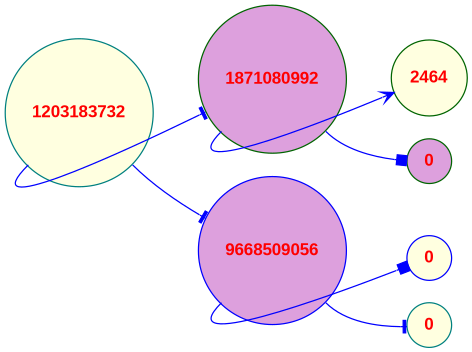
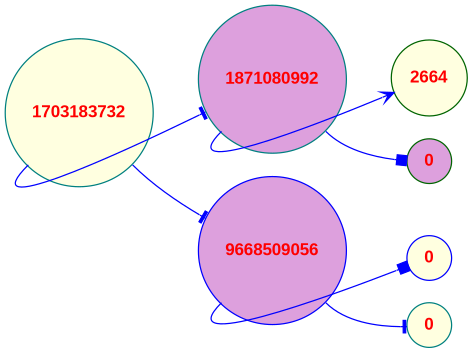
(429, 78) -> (429, 78)
(272, 79) -> (272, 79)
(79, 113) -> (79, 113)
